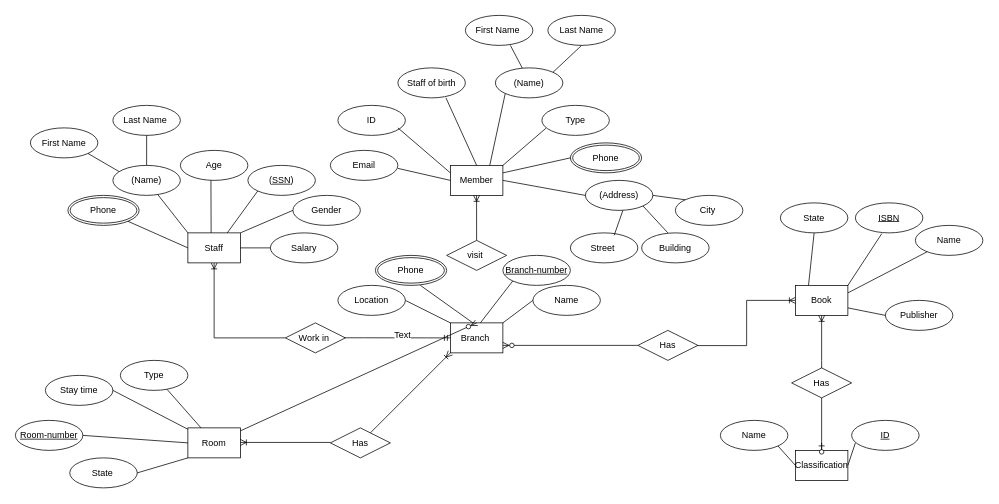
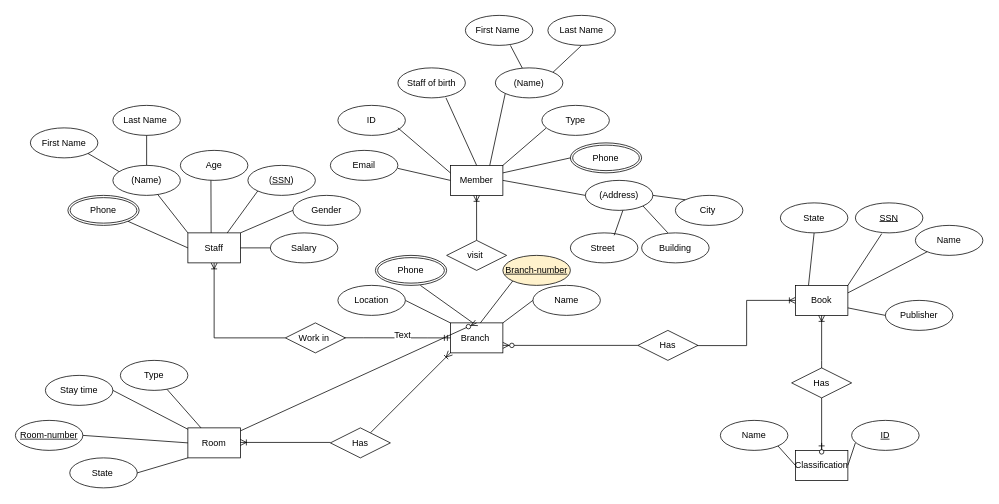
(889, 218) -> (889, 218)
(537, 270) -> (537, 270)
